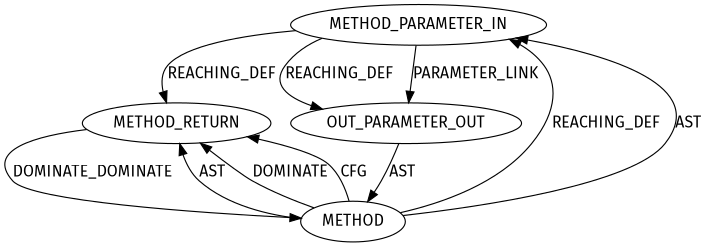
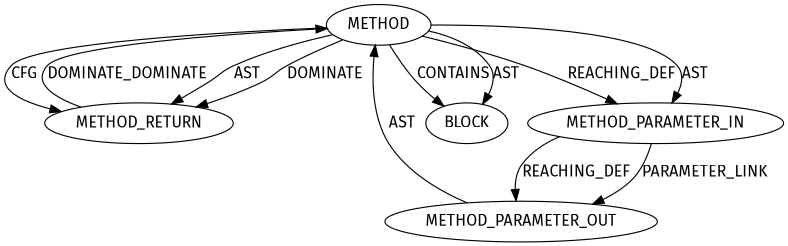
(216, 43) -> none
(406, 123) -> (521, 222)
none -> (467, 123)
